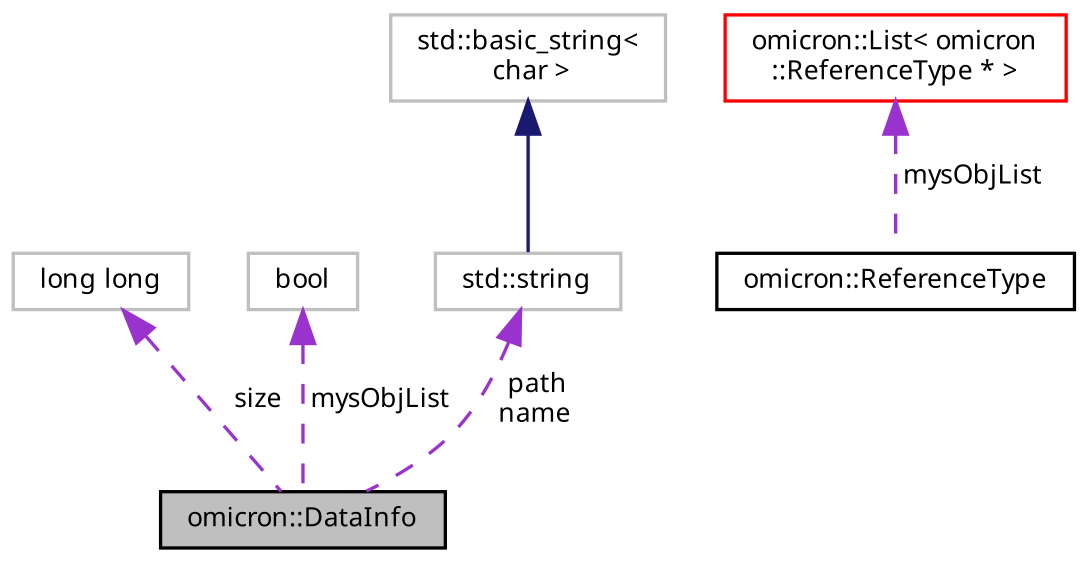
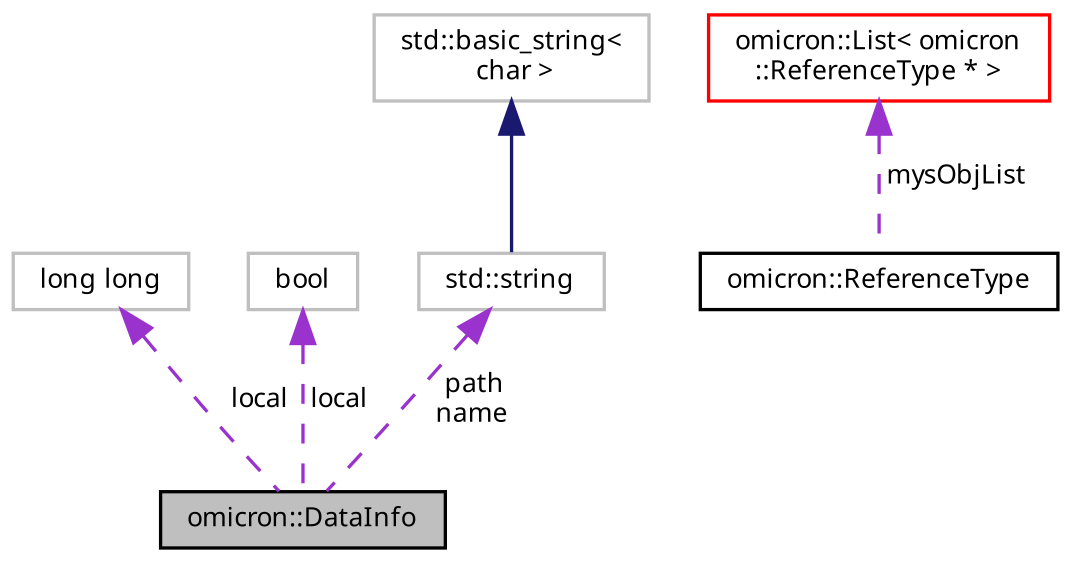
(255, 401) -> (257, 401)
(377, 401) -> (336, 401)
